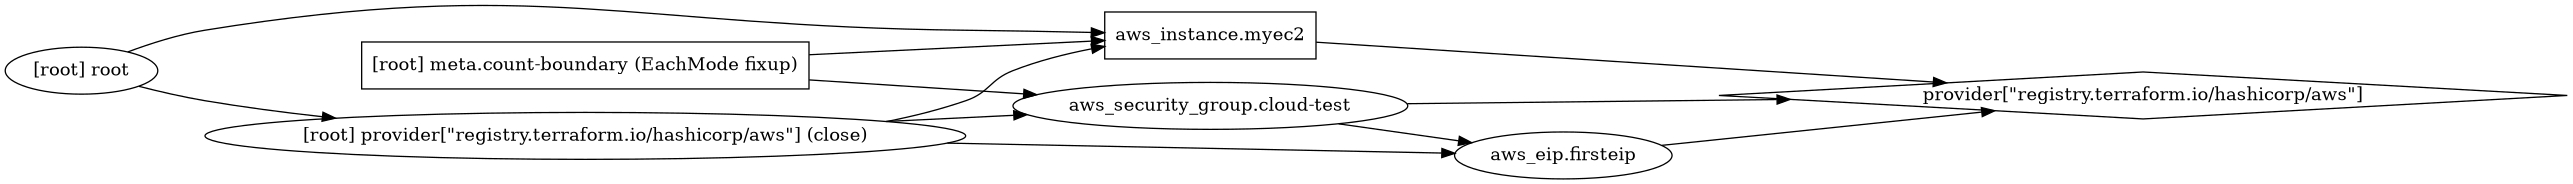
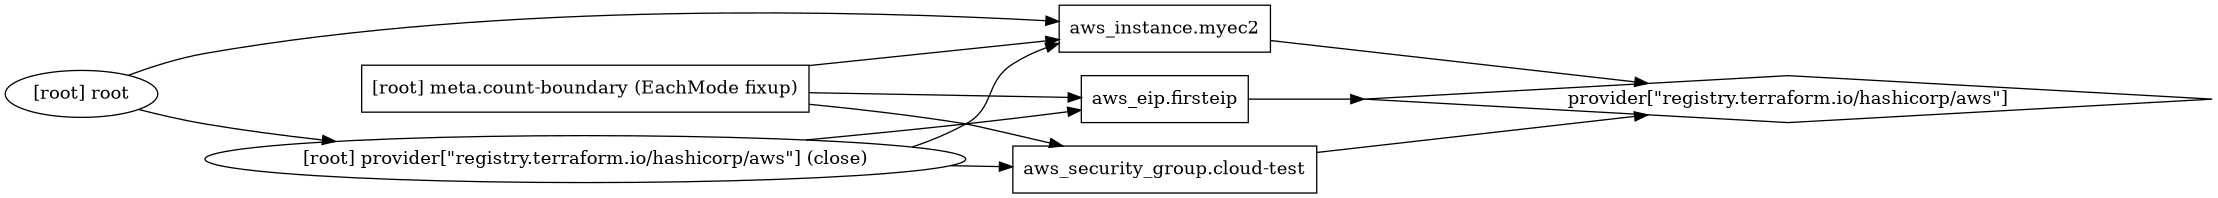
(1210, 106) -> (1165, 170)
(1399, 132) -> (939, 95)
(1563, 155) -> (1165, 99)
